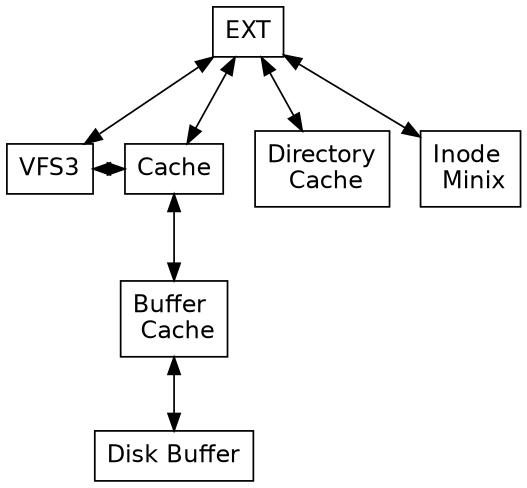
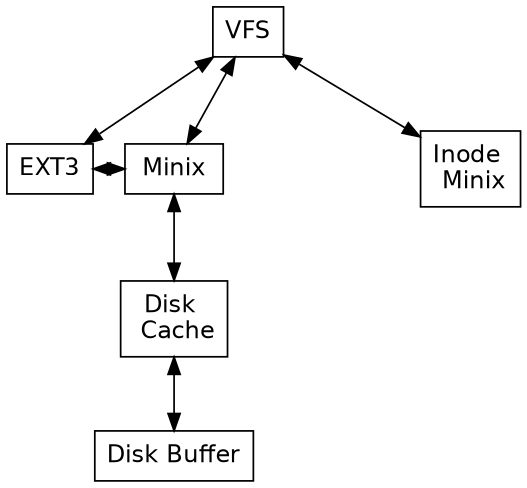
(248, 32) -> (248, 32)
(50, 169) -> (50, 169)
(174, 169) -> (174, 169)
(322, 169) -> none
(174, 319) -> (174, 319)
